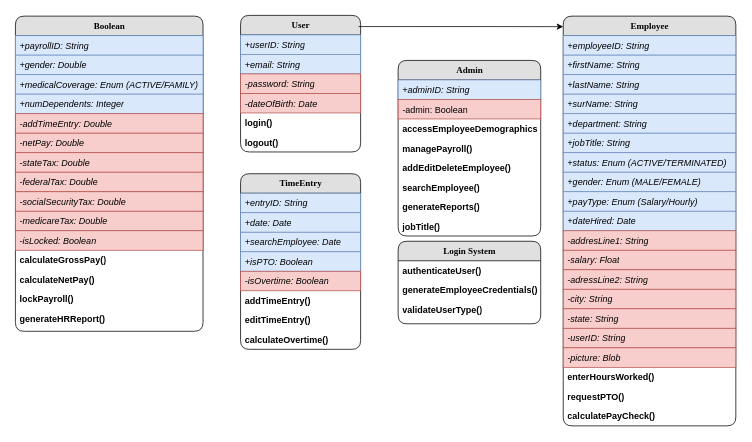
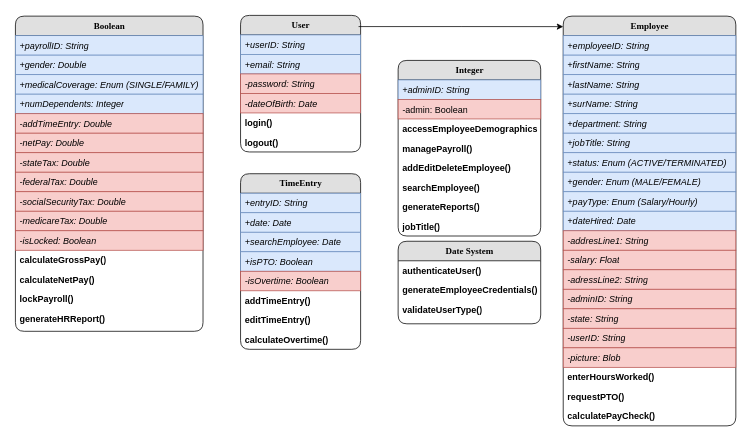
(470, 70) -> (470, 70)
(110, 85) -> (110, 85)
(470, 251) -> (470, 251)
(595, 300) -> (603, 300)
